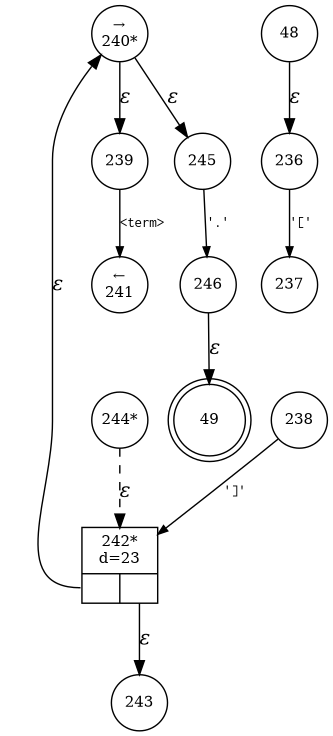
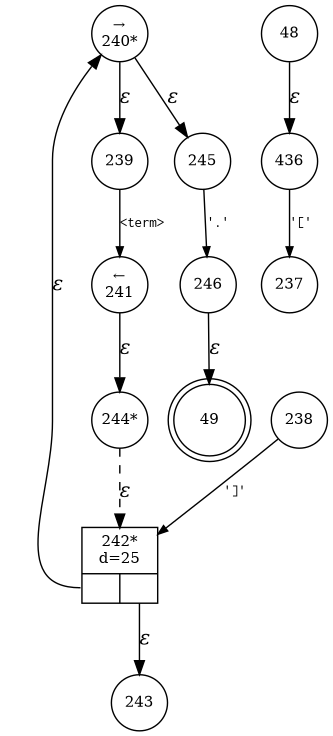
(290, 161) -> (290, 161)
none -> (120, 345)
(120, 558) -> (120, 558)
